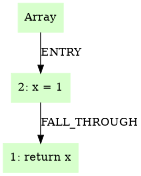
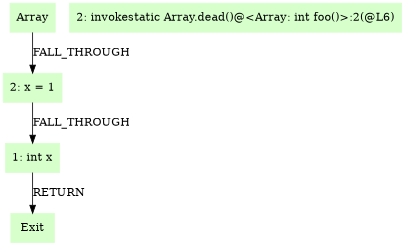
none -> (236, 18)
(61, 53) -> (81, 53)
(41, 158) -> (33, 158)
none -> (33, 228)
